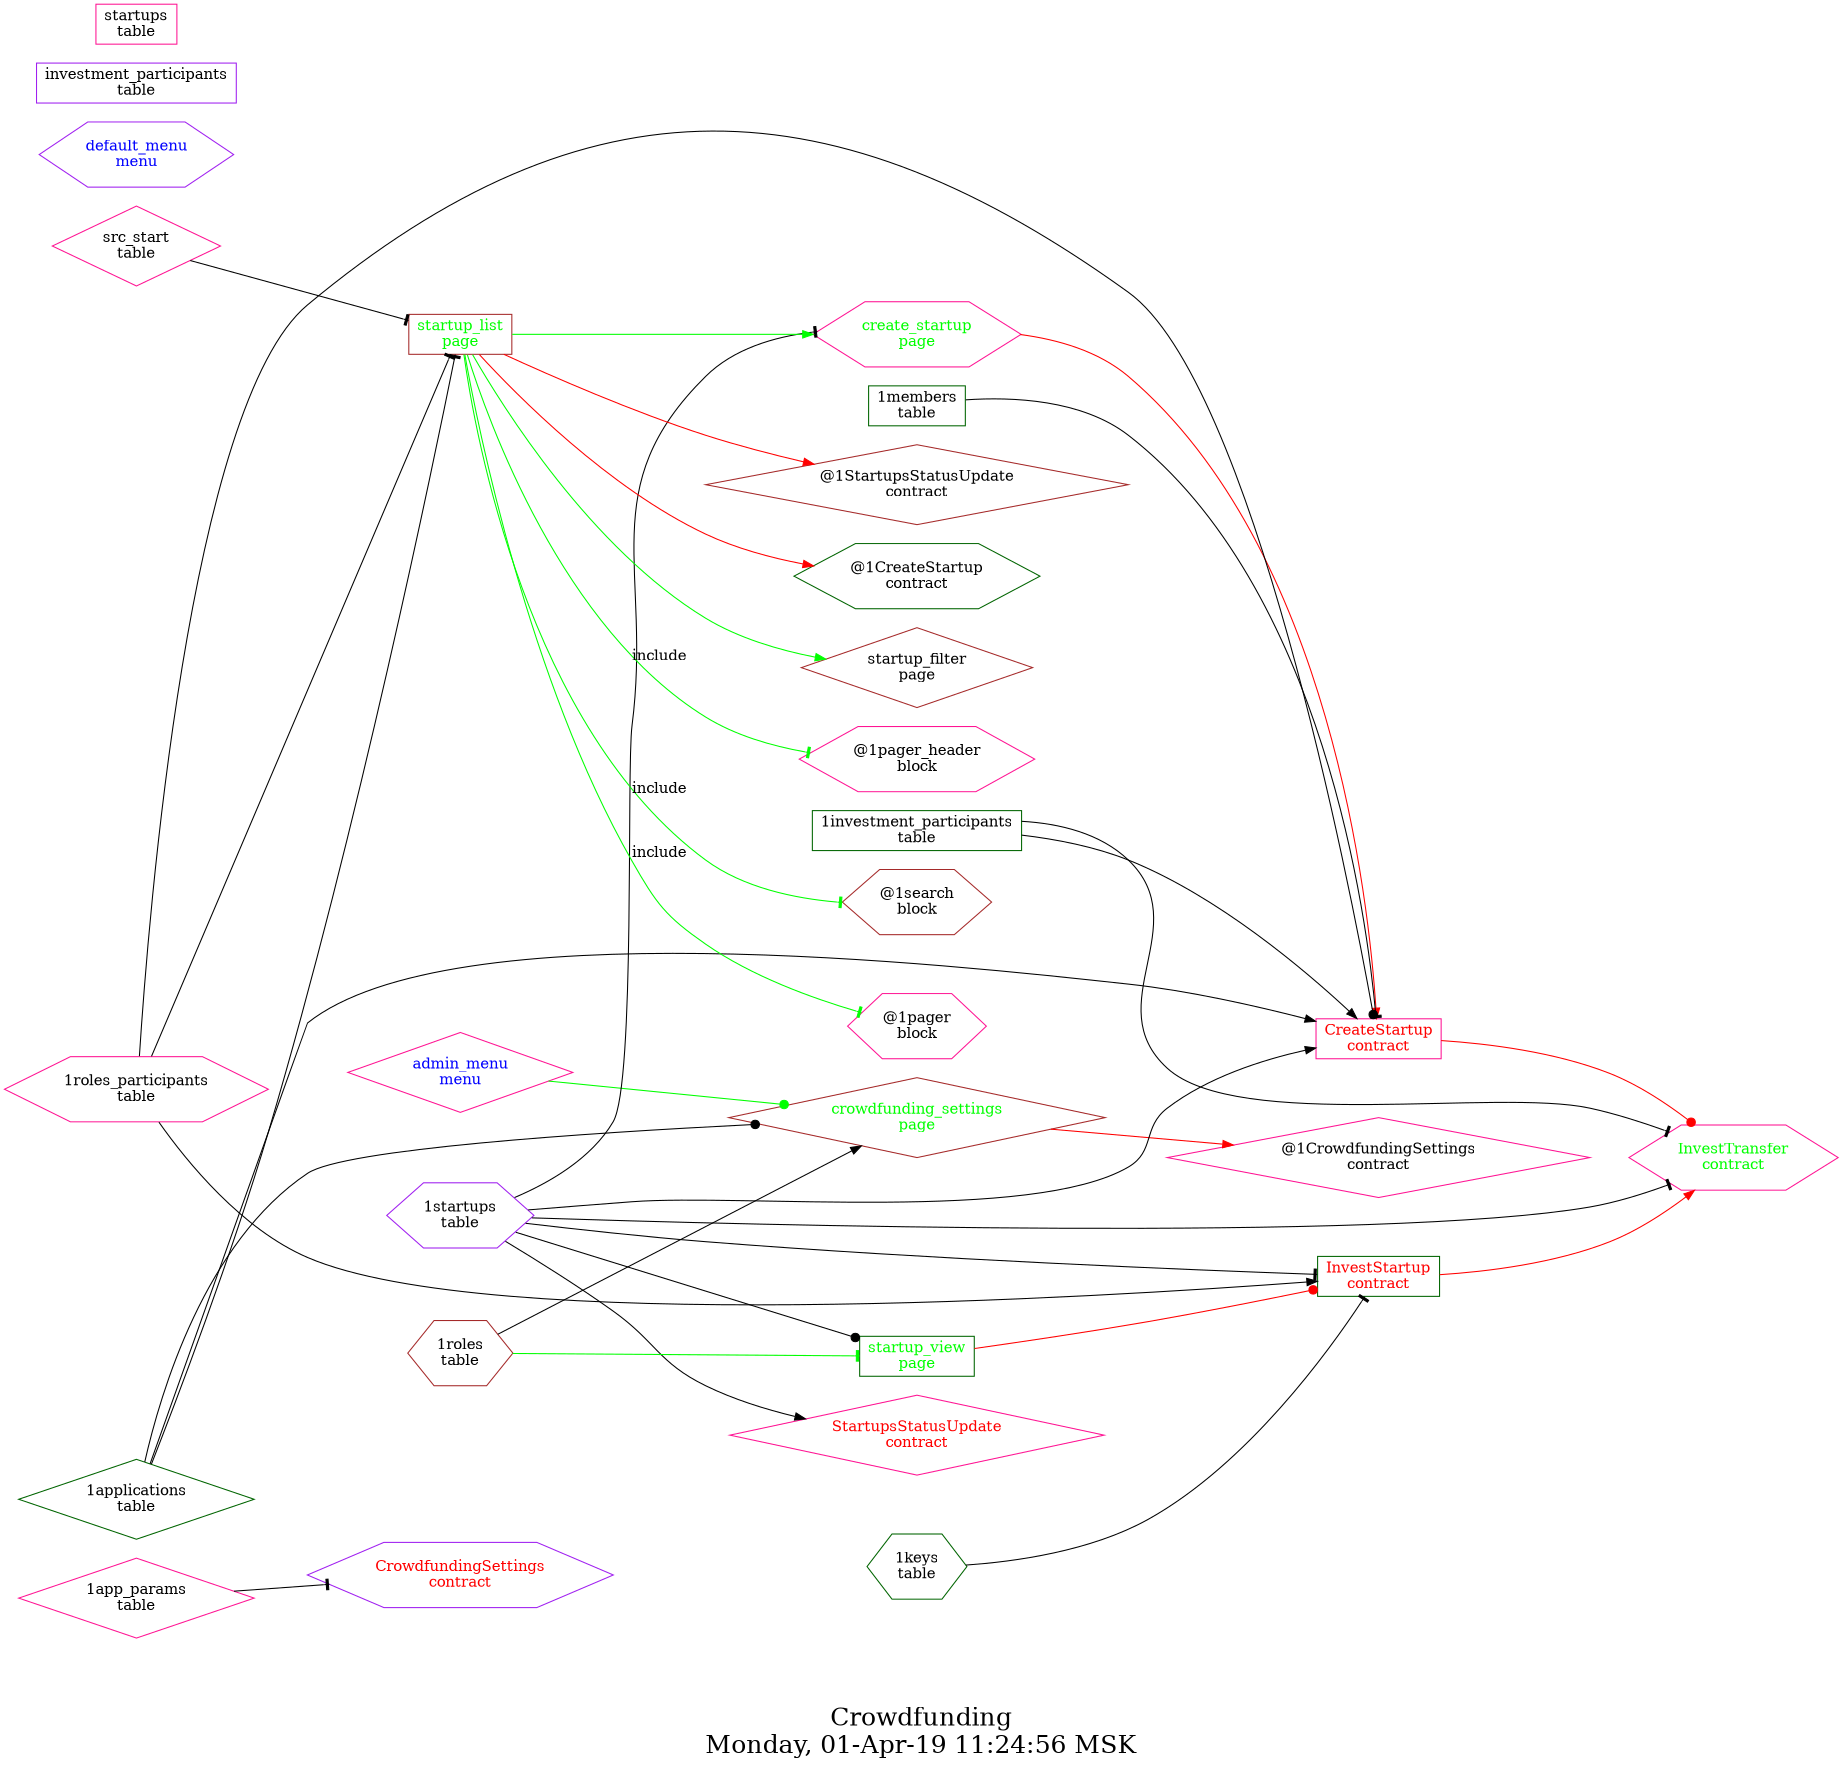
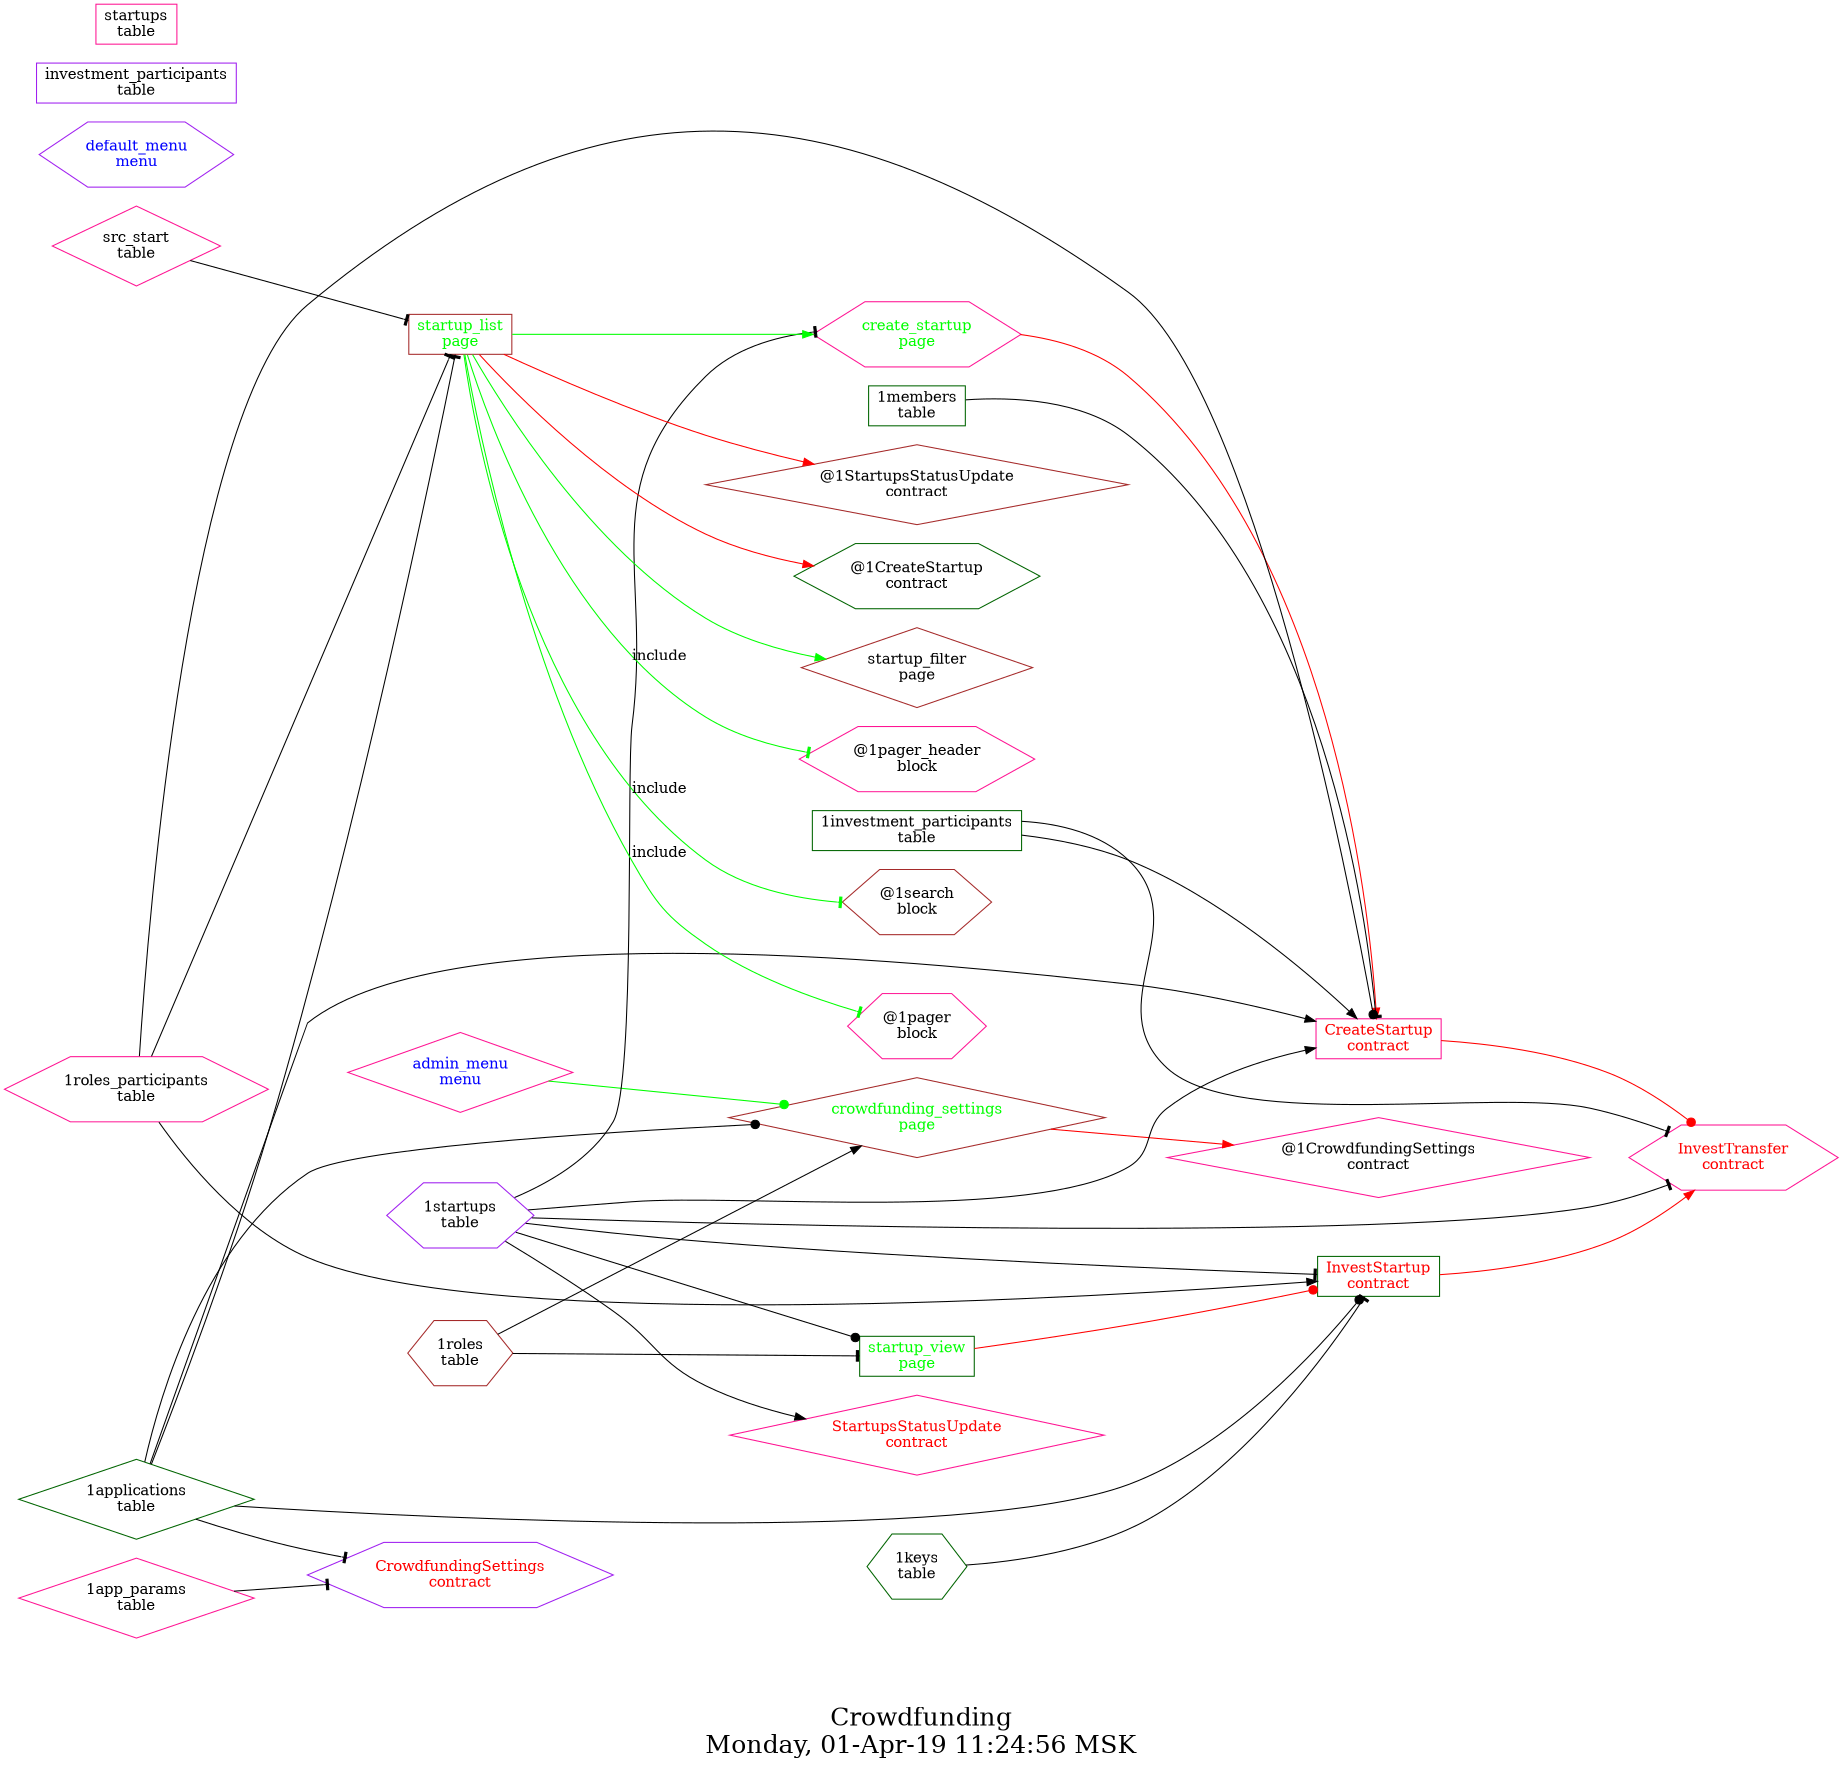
(1734, 1158) -> (1734, 1158)
(683, 1355) -> (683, 1355)
none -> (830, 1521)
none -> (268, 1541)
